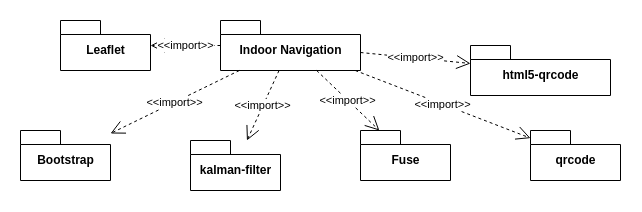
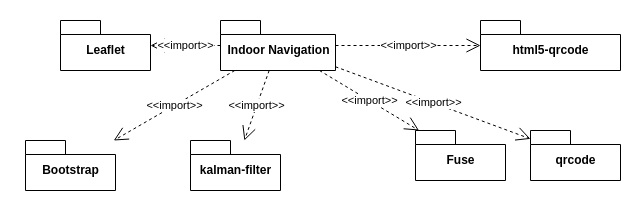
(291, 46) -> (278, 46)
(541, 71) -> (551, 46)
(66, 156) -> (71, 166)
(406, 156) -> (461, 156)
